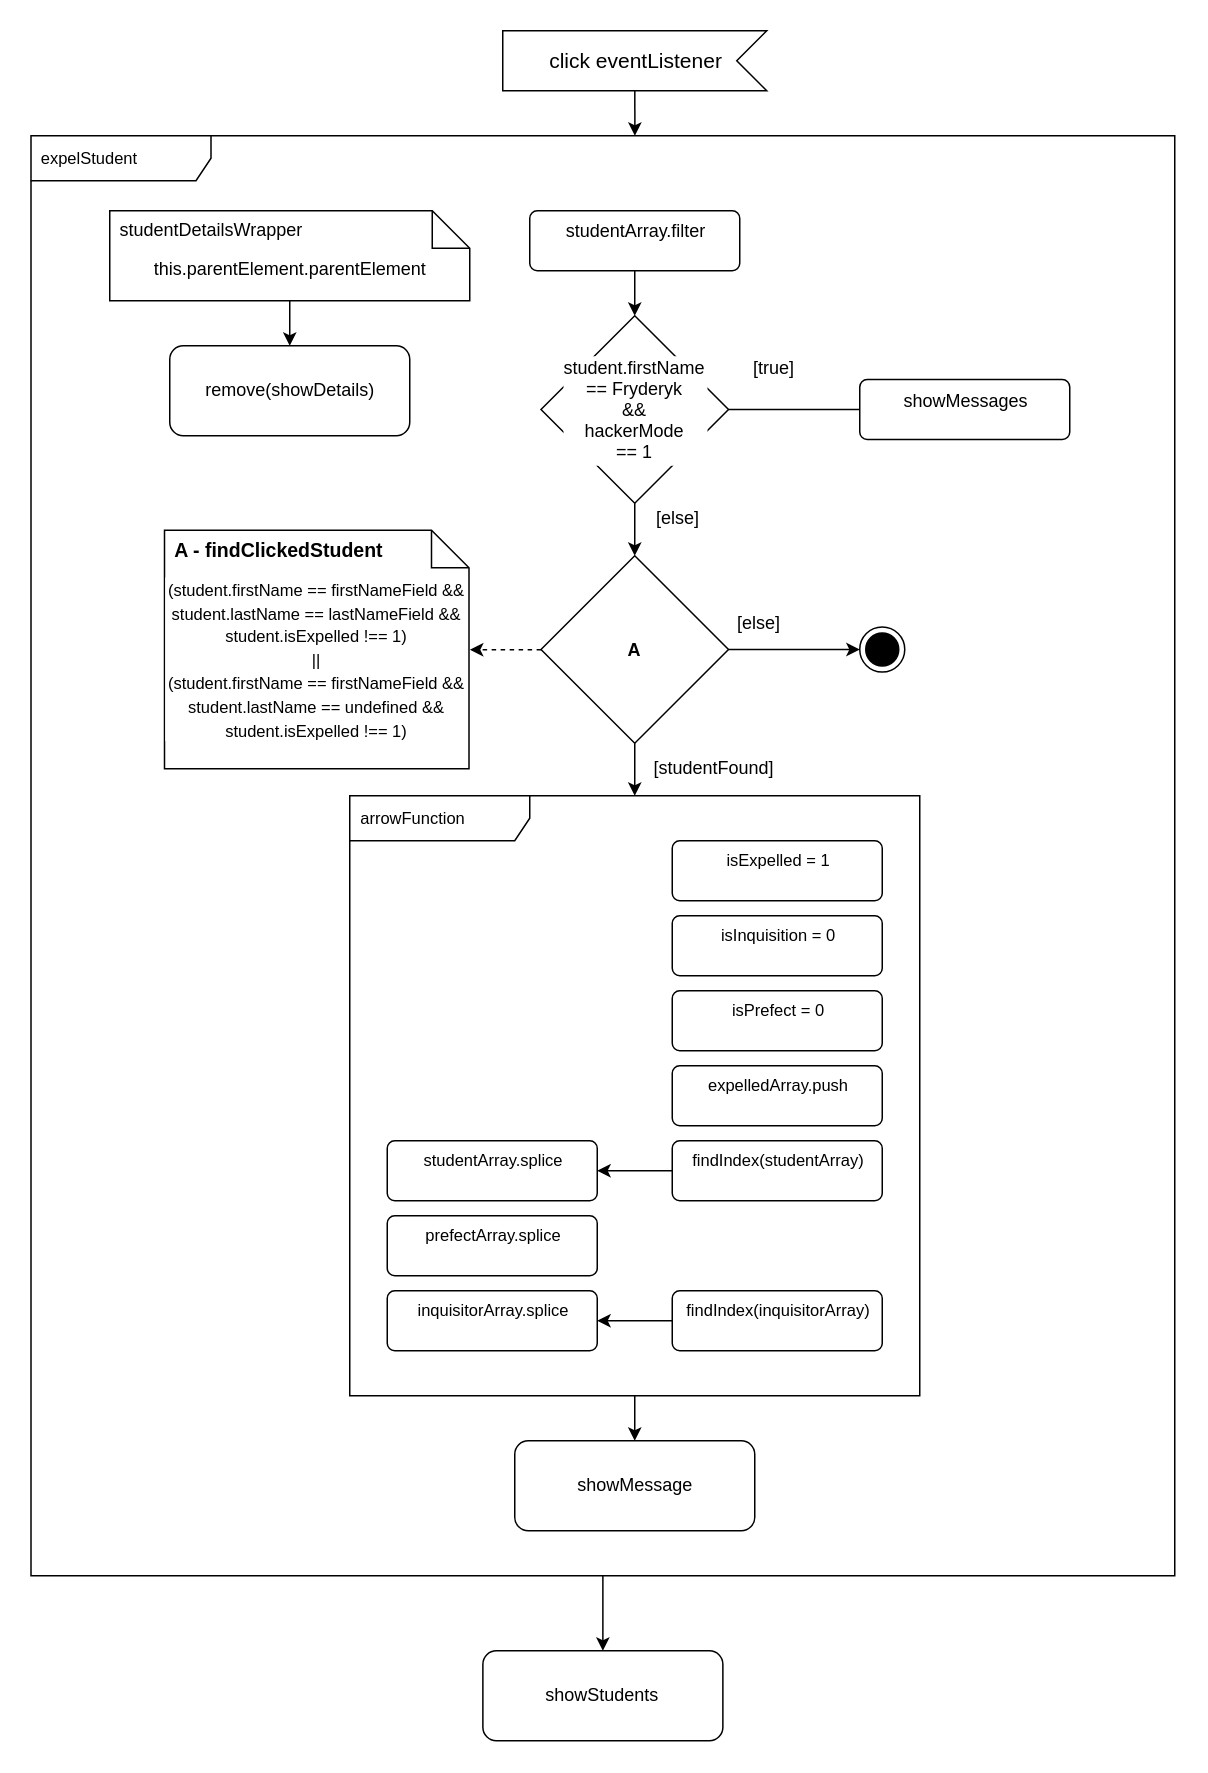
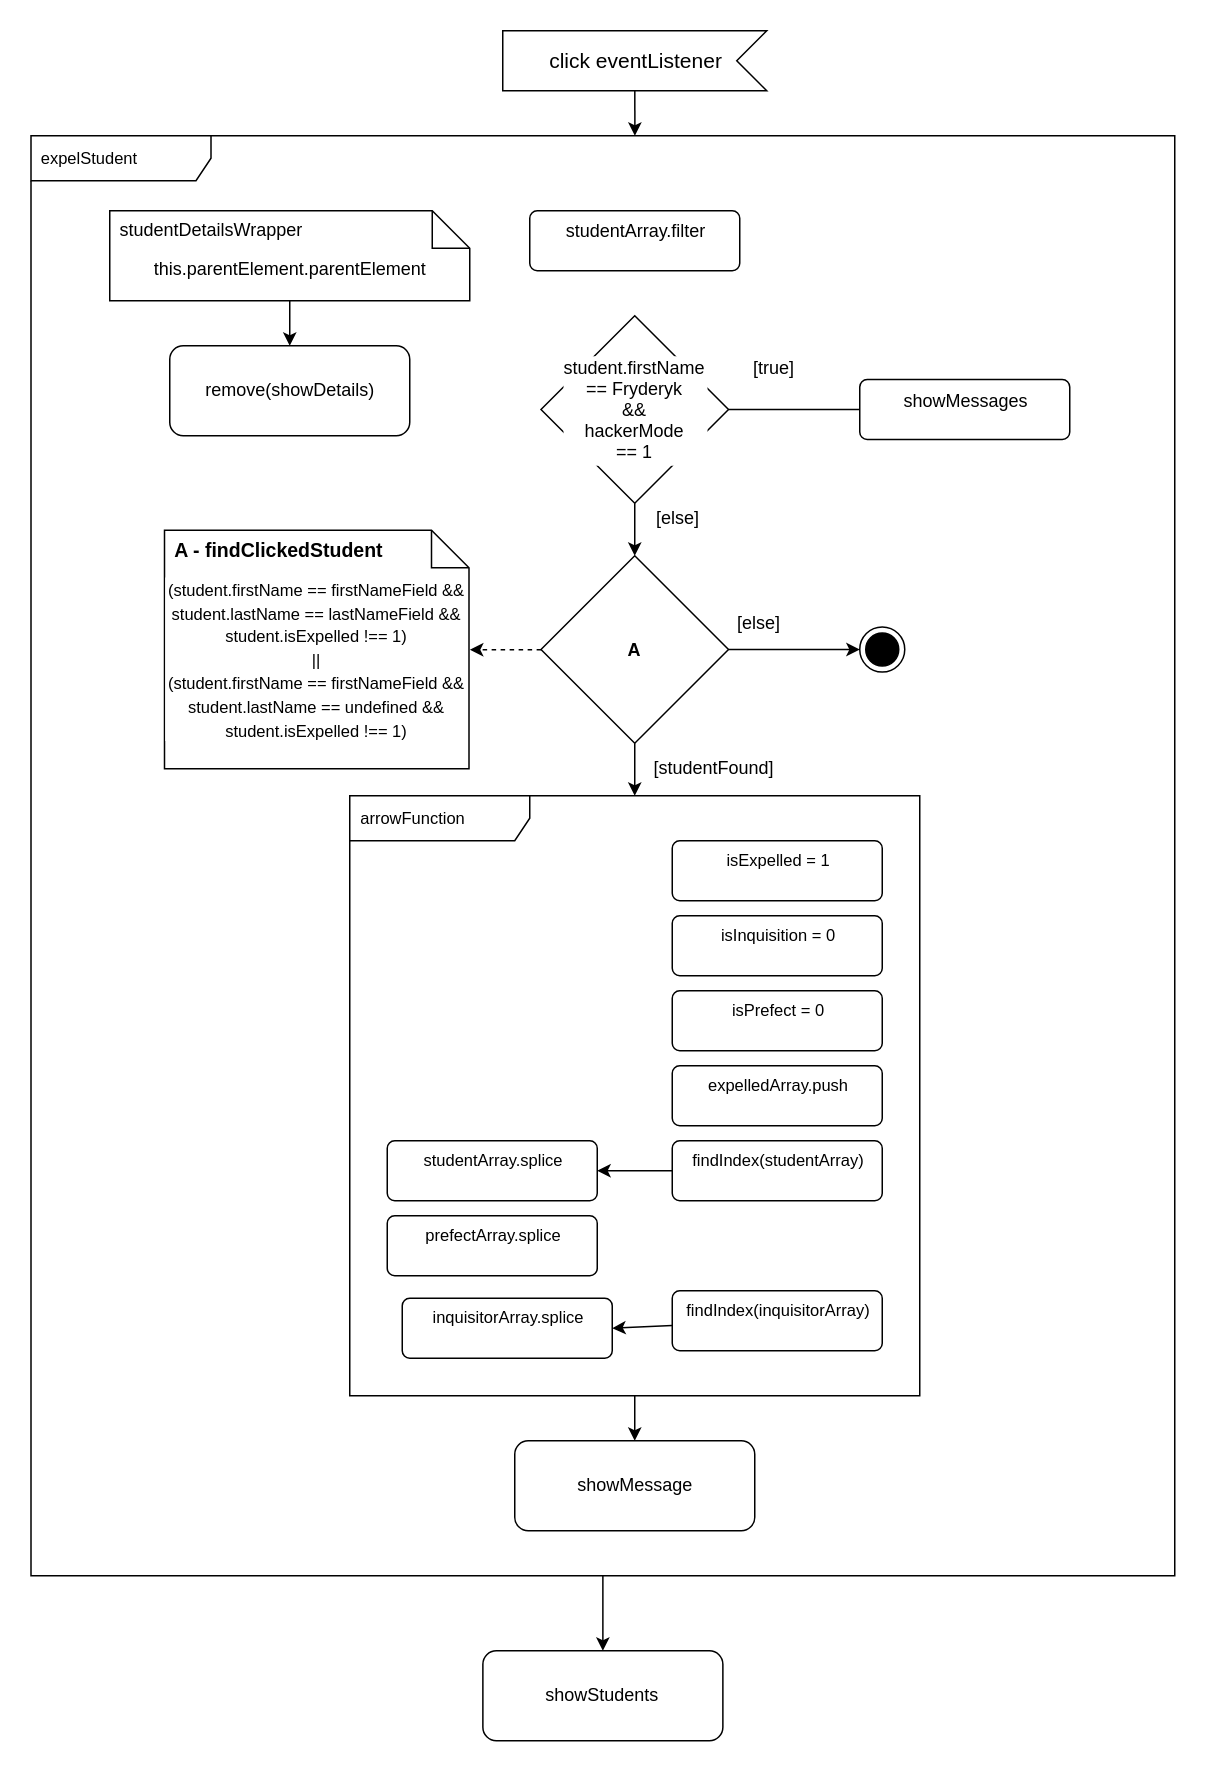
(635, 288) -> none
(492, 1321) -> (507, 1328)
